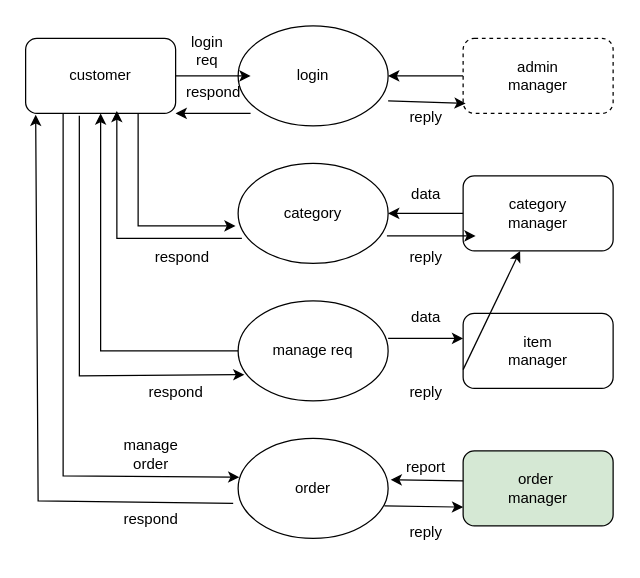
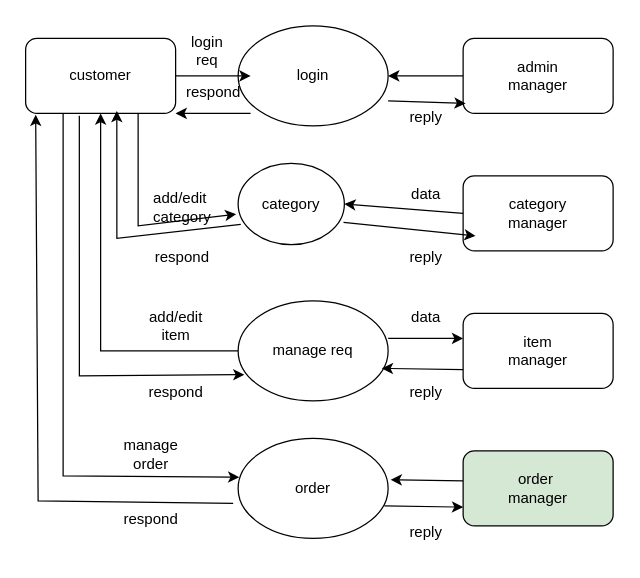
(538, 76) -> (538, 76)
none -> (182, 207)
(313, 213) -> (291, 204)
(490, 314) -> (427, 369)
none -> (176, 326)
(426, 467) -> none
